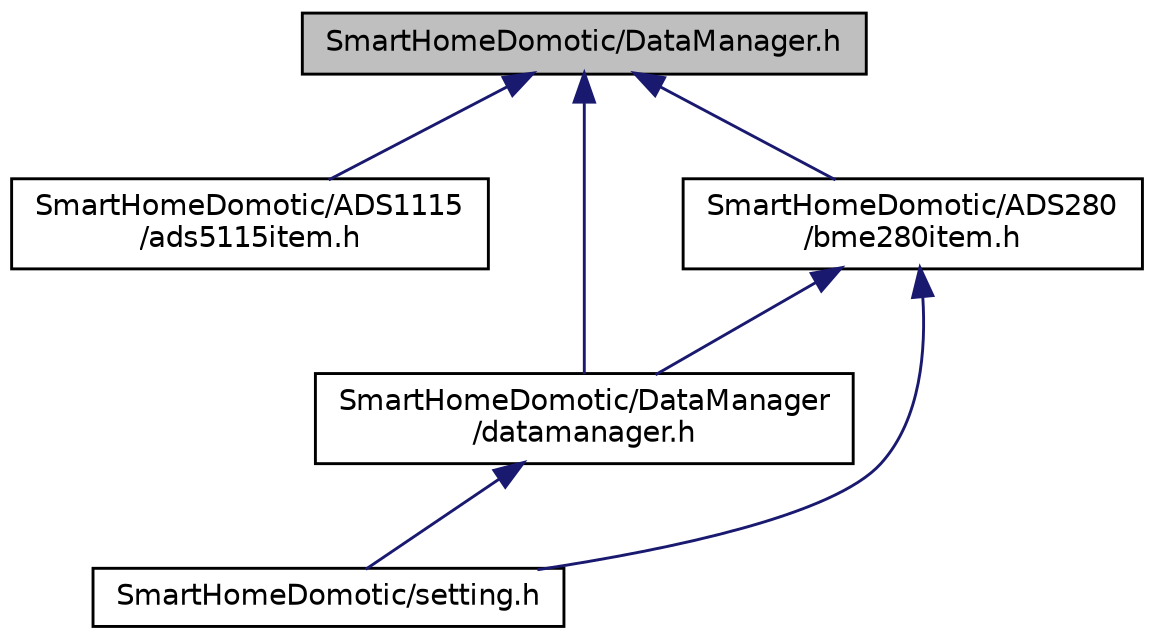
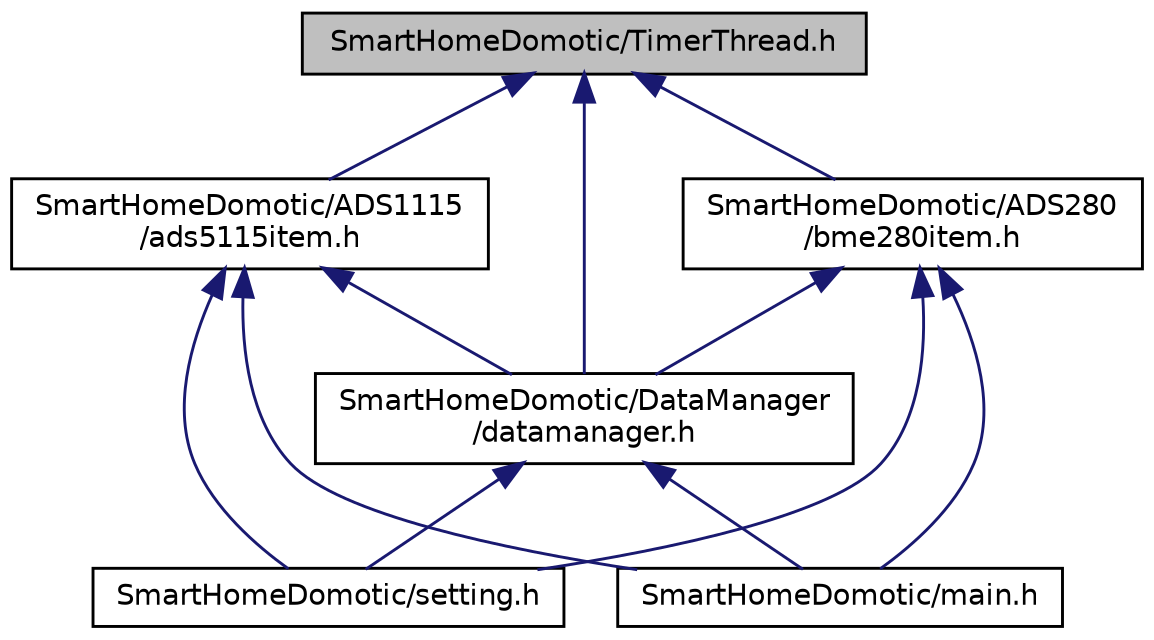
(584, 44) -> (584, 44)
none -> (430, 329)
none -> (190, 448)
none -> (840, 597)
